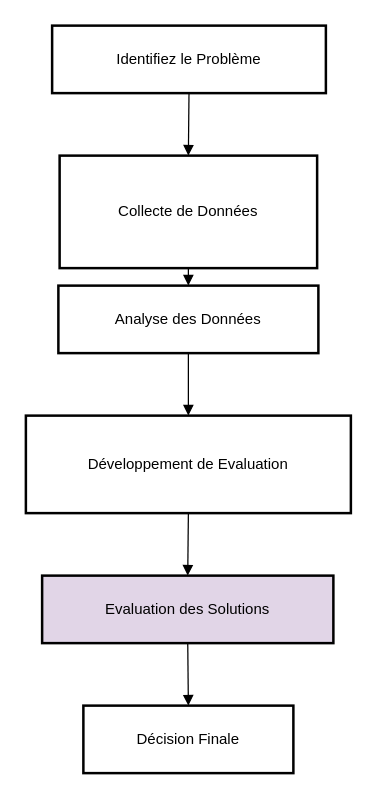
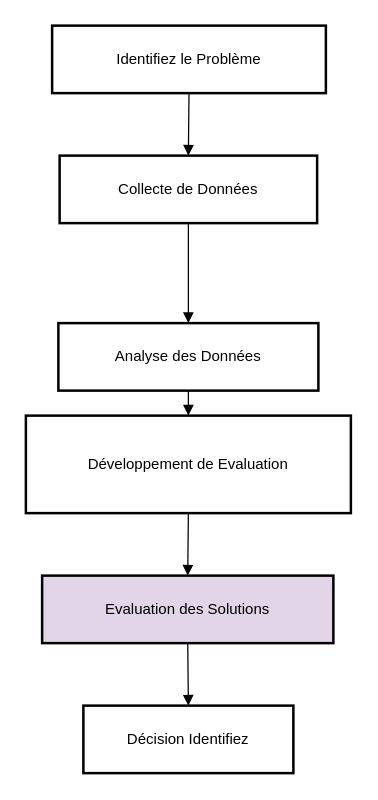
(188, 212) -> (188, 189)
(188, 319) -> (188, 357)
(188, 739) -> (188, 739)
